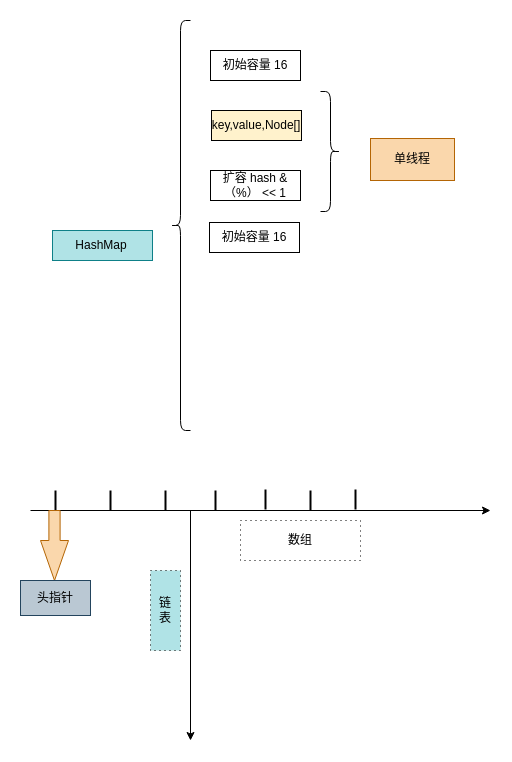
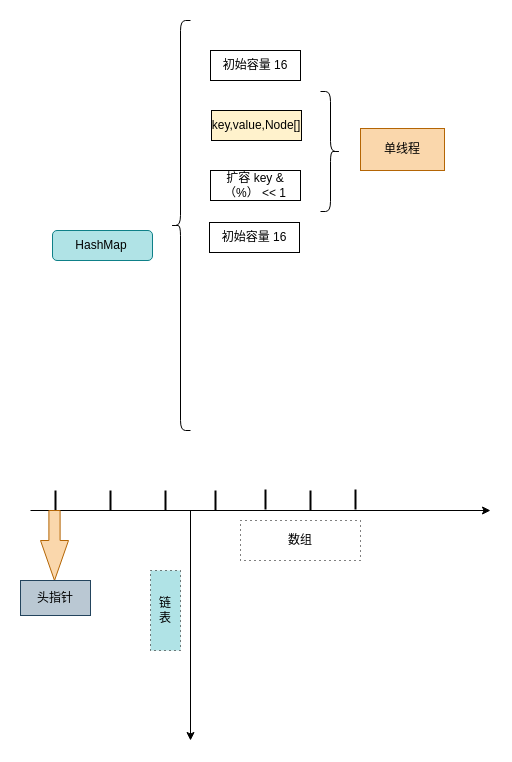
(413, 160) -> (403, 150)
(256, 186) -> (256, 186)
(103, 246) -> (103, 246)
